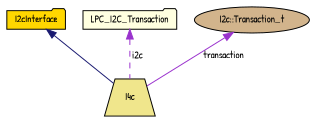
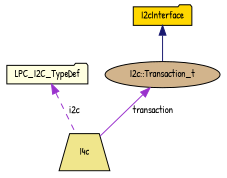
(130, 20) -> (47, 75)
(84, 59) -> (163, 48)
